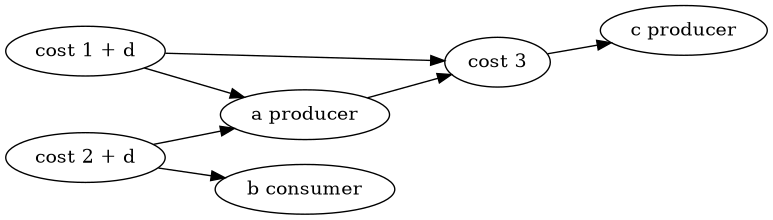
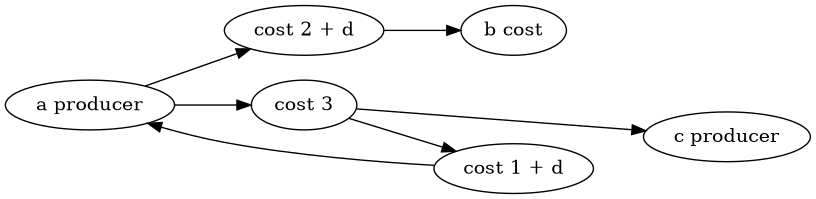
(298, 57) -> (396, 133)
(187, 138) -> (191, 70)
(305, 189) -> (514, 30)
